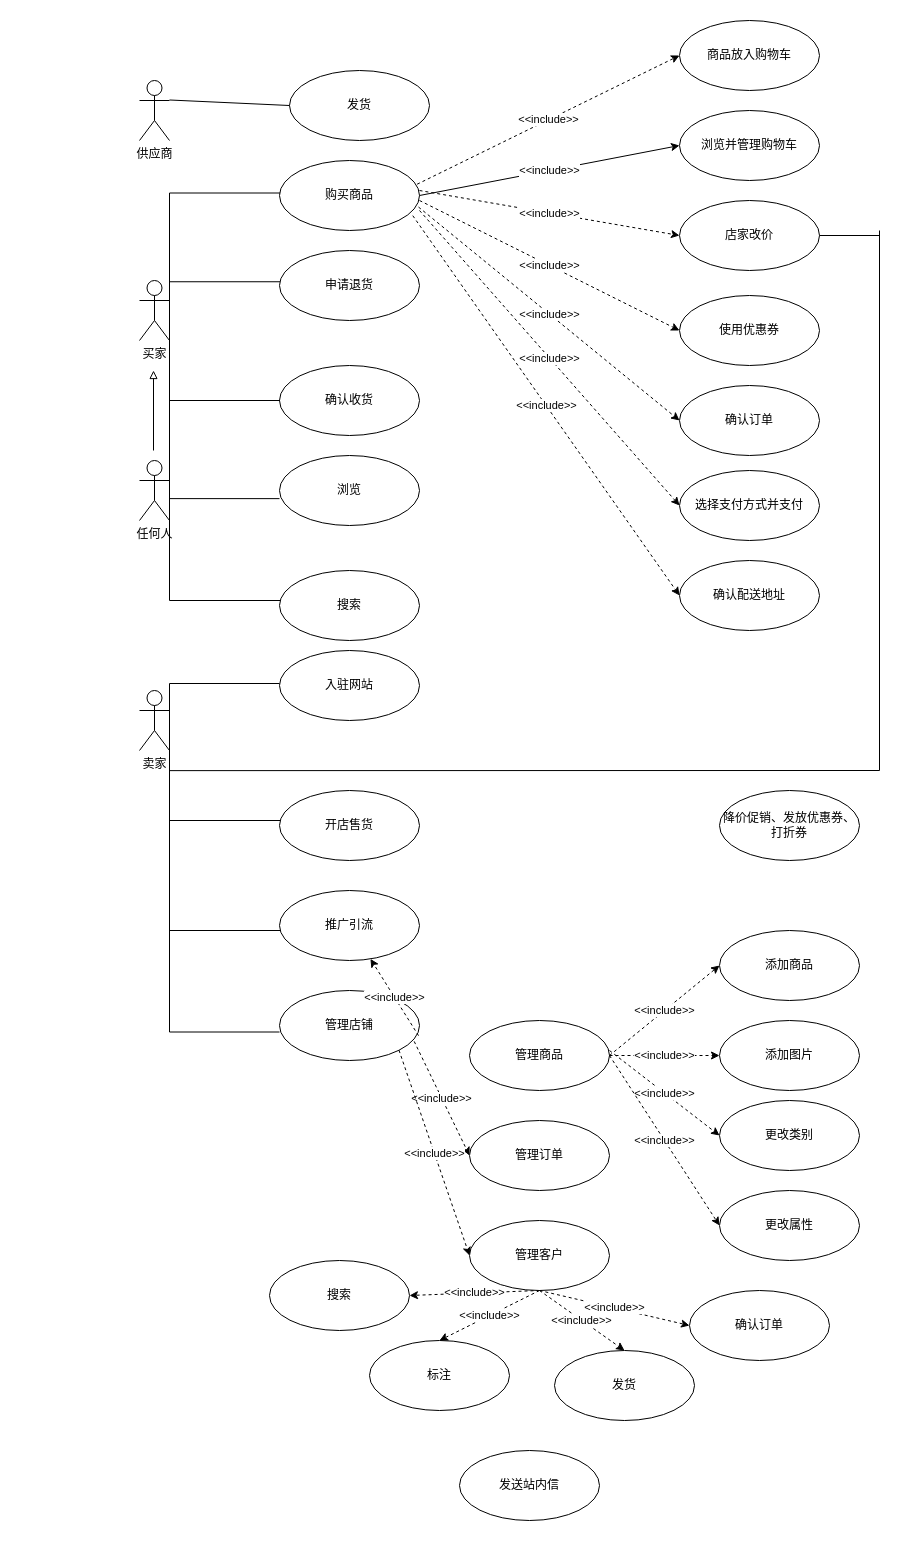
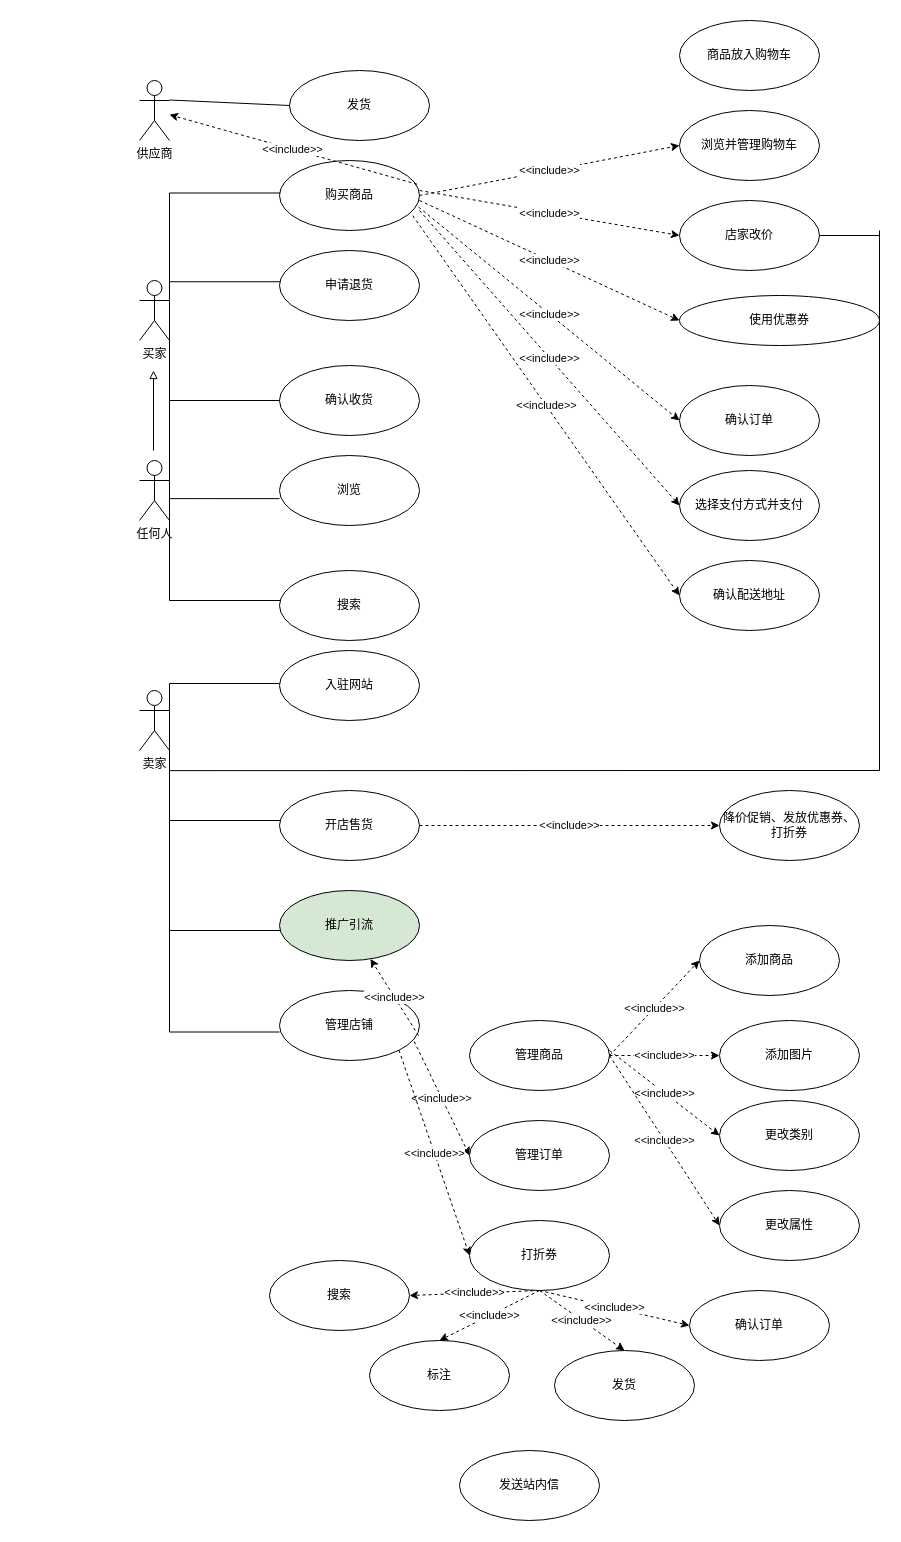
(545, 121) -> (296, 150)
(471, 186) -> (471, 186)
(750, 331) -> (780, 321)
none -> (566, 826)
(350, 926) -> (350, 926)
(790, 966) -> (770, 961)
(540, 1256) -> (540, 1256)
